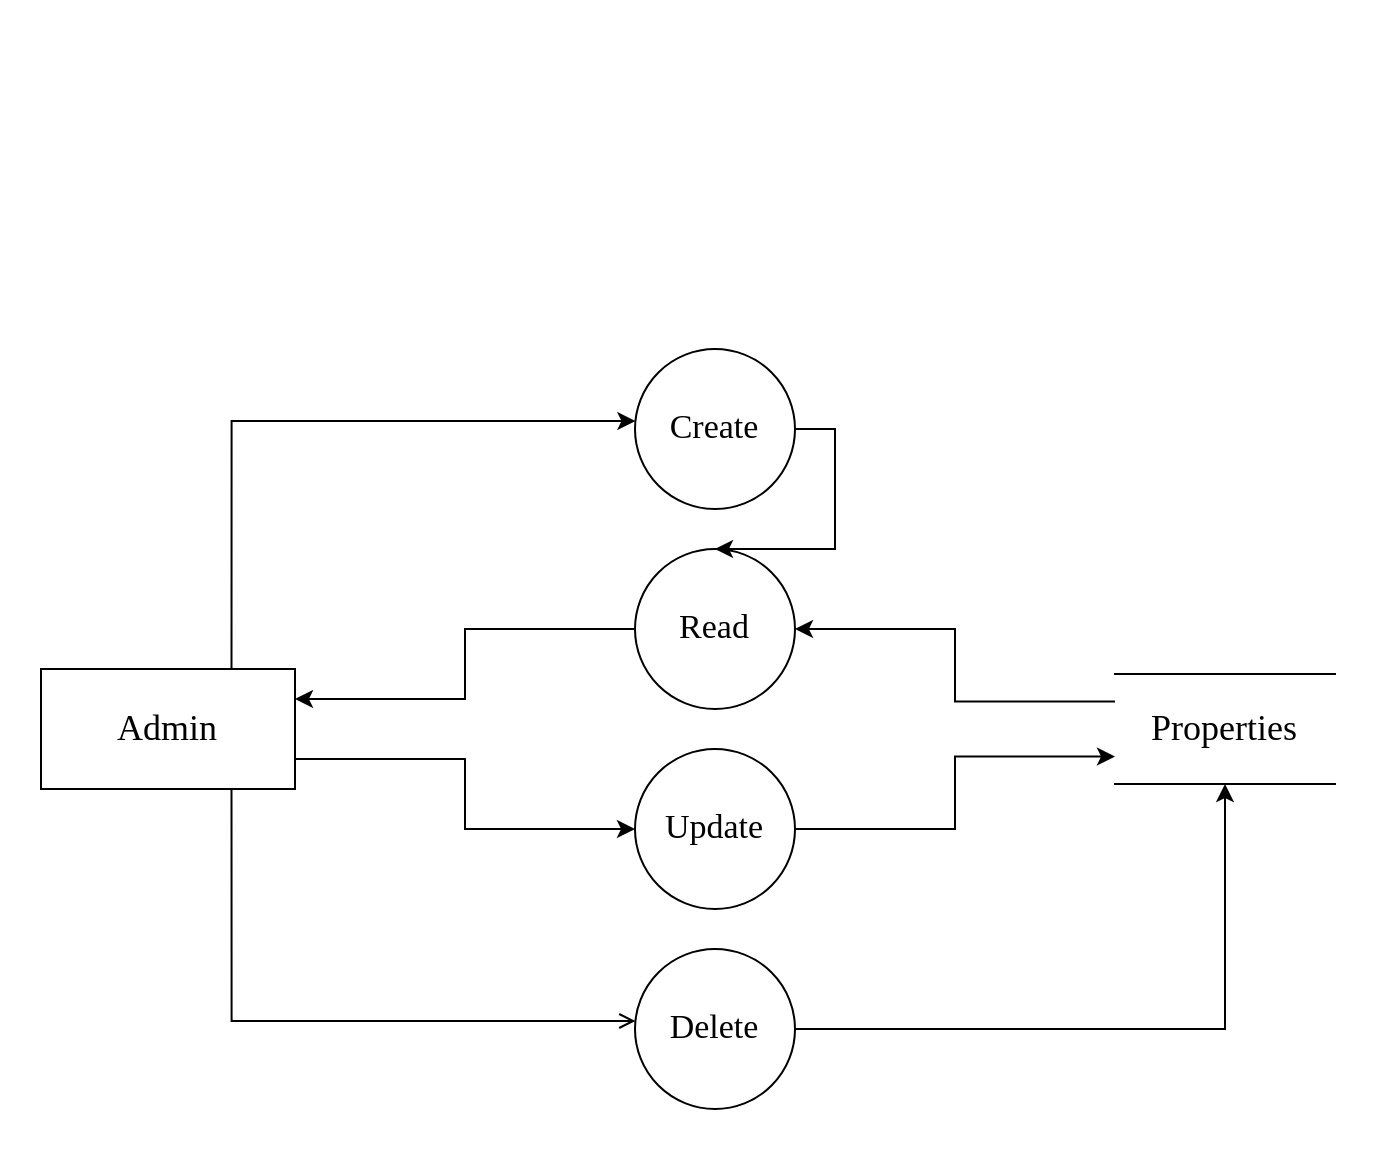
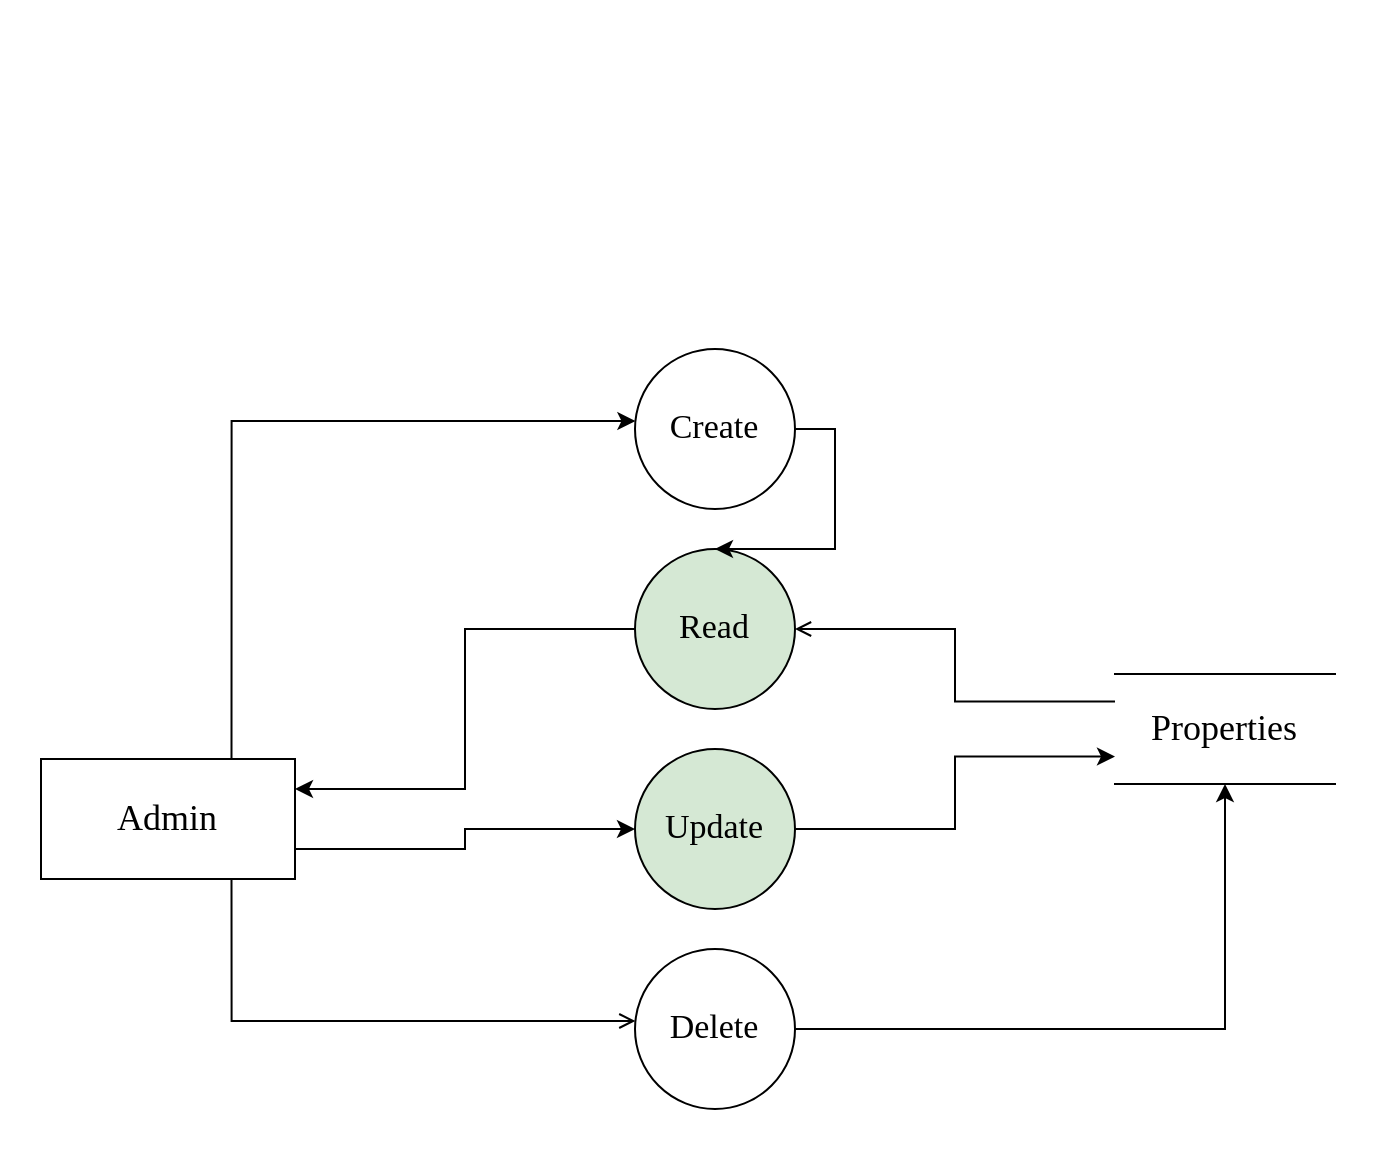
(715, 629) -> (715, 629)
(810, 629) -> (807, 629)
(168, 729) -> (168, 819)
(715, 829) -> (715, 829)
